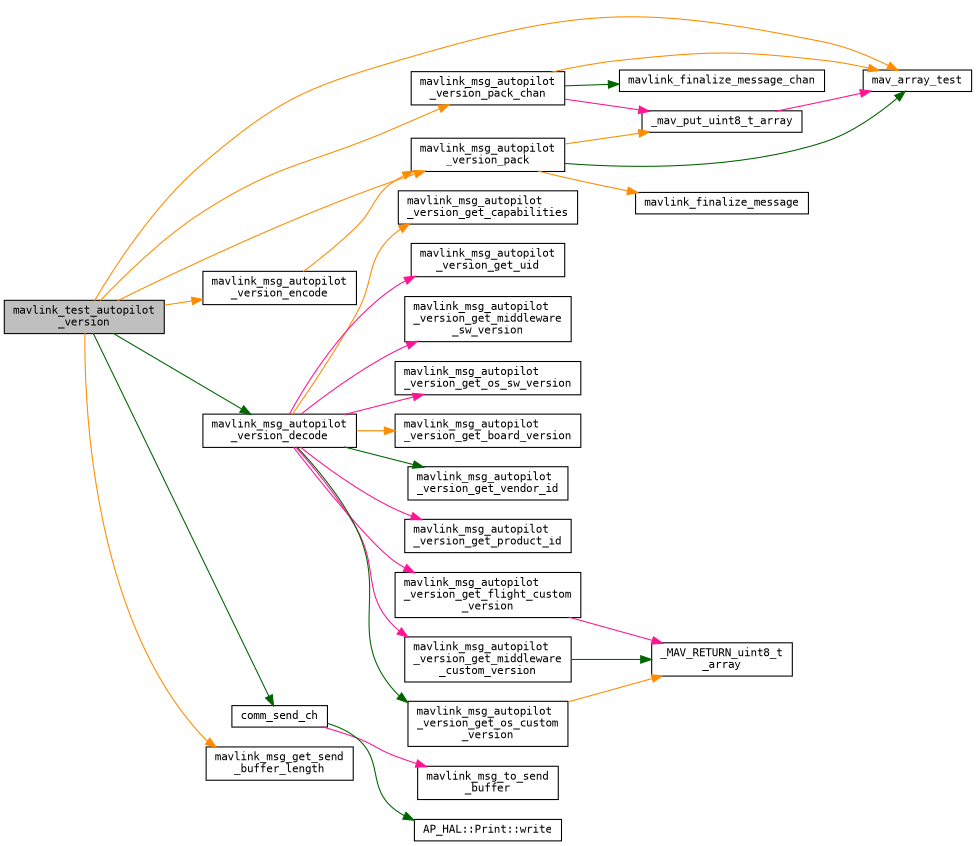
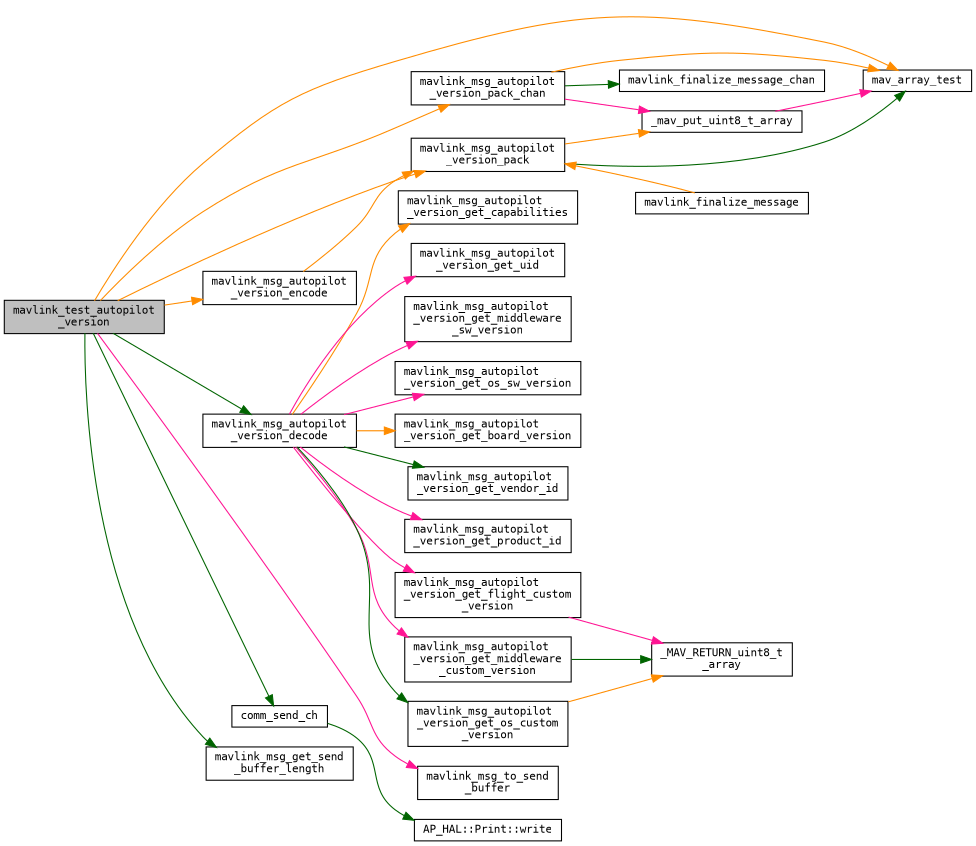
(582, 181) -> (635, 178)
(110, 549) -> (110, 549)
(372, 745) -> (254, 549)
